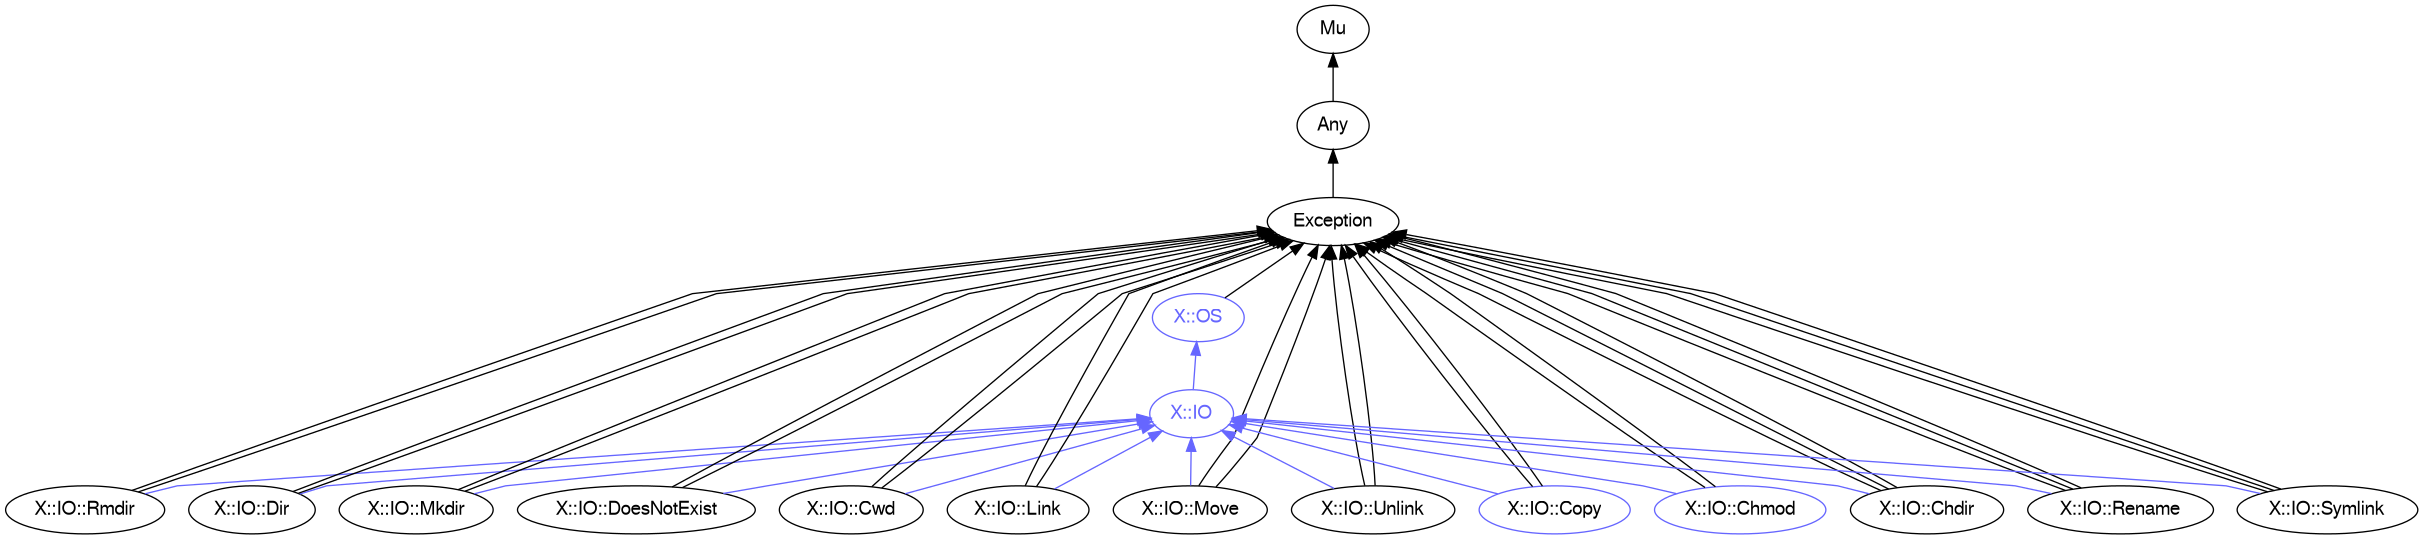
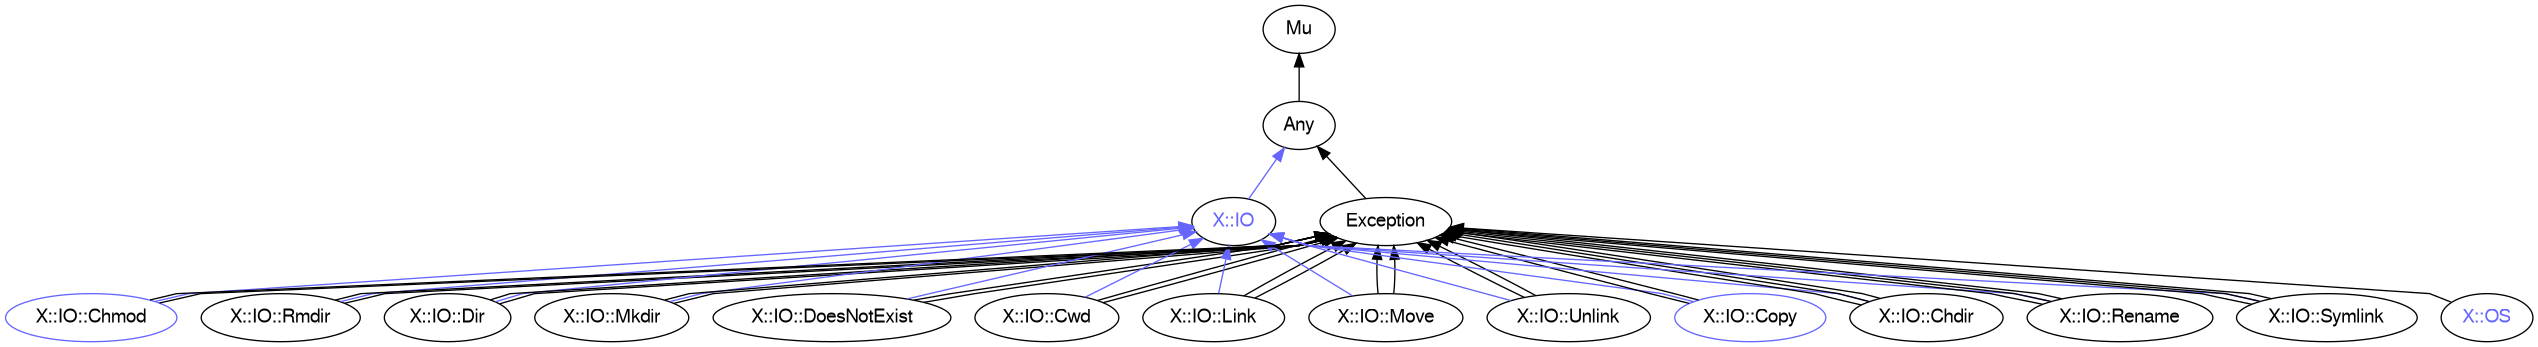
(1198, 318) -> (2487, 318)
(1194, 372) -> (1263, 179)
(1192, 414) -> (1234, 222)
